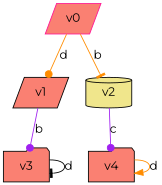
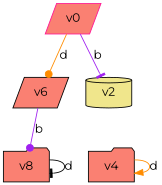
(90, 54) -> (90, 54)
(41, 93) -> (41, 93)
(110, 126) -> none
(26, 167) -> (26, 167)
